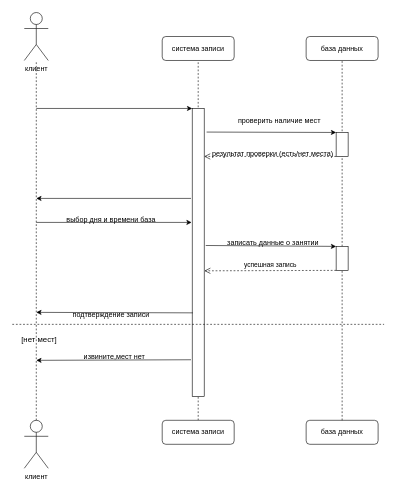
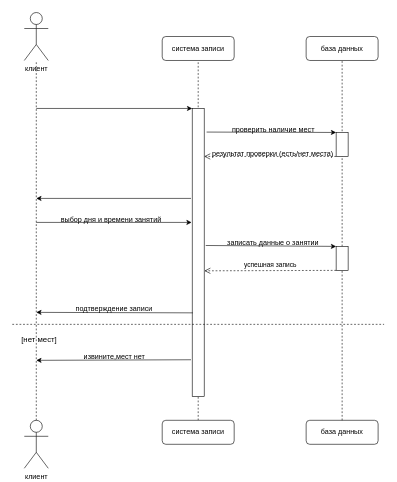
(279, 120) -> (273, 129)
(111, 219) -> (111, 219)
(111, 315) -> (114, 309)
